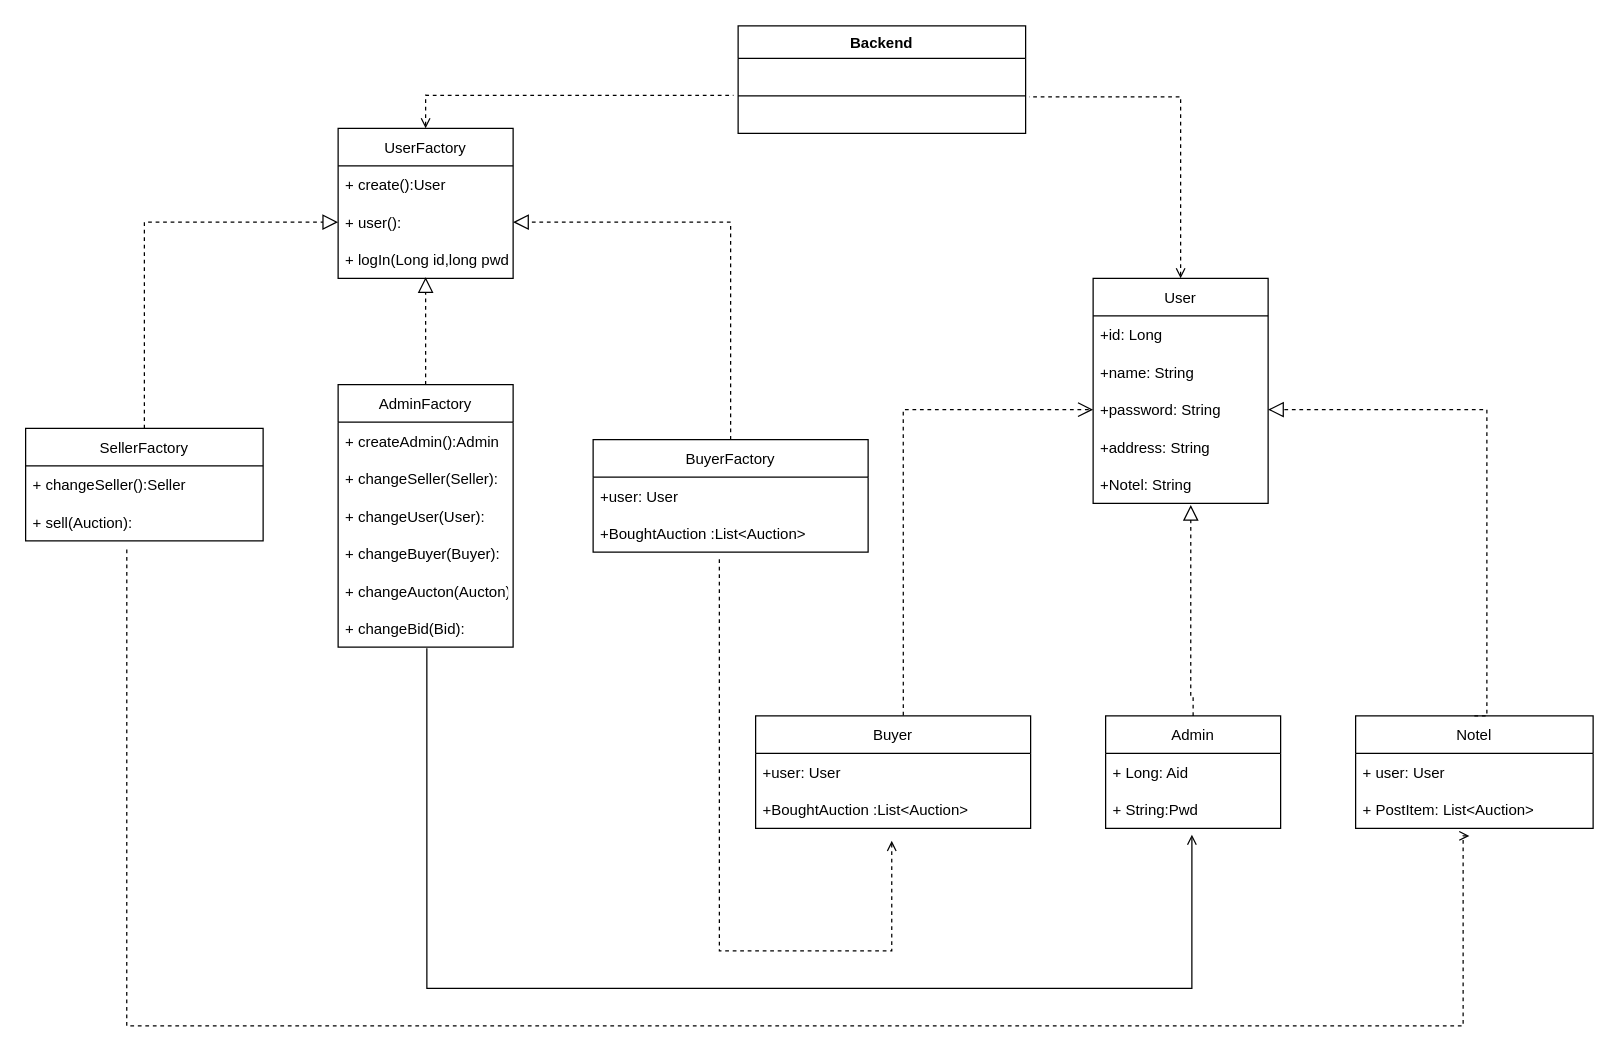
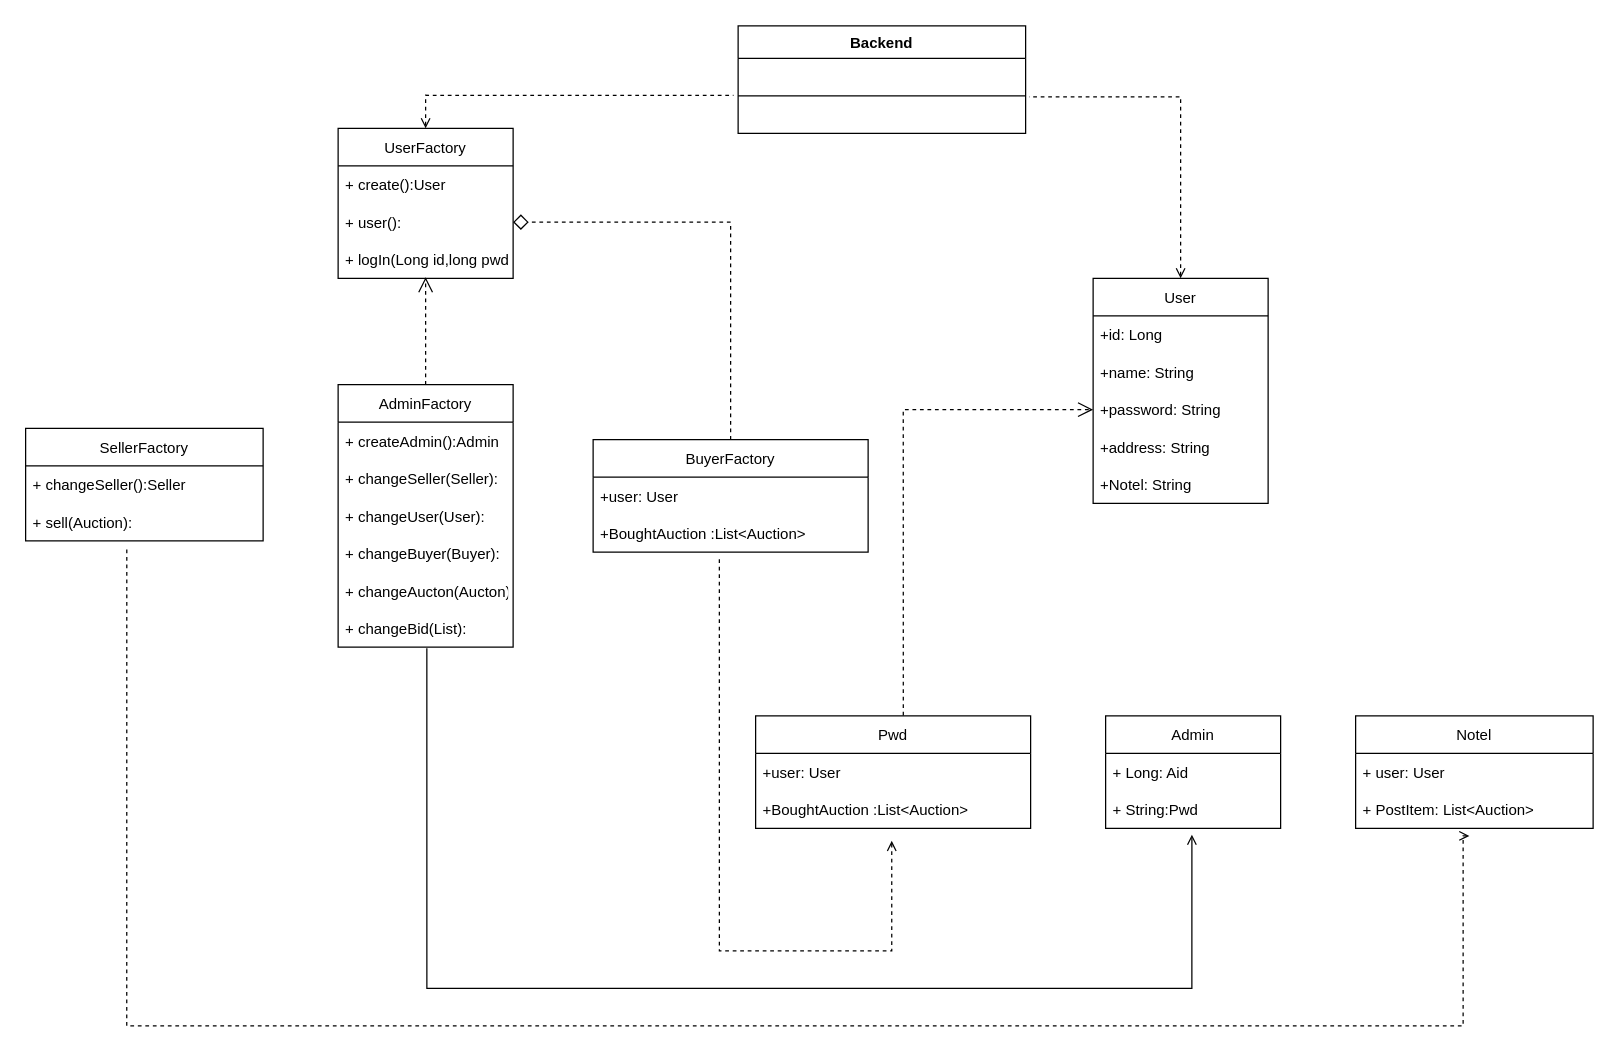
(529, 222) -> (529, 222)
(144, 236) -> none
(426, 293) -> (426, 288)
(1487, 460) -> none
(1191, 619) -> none
(409, 629) -> (413, 629)
(893, 735) -> (893, 735)
